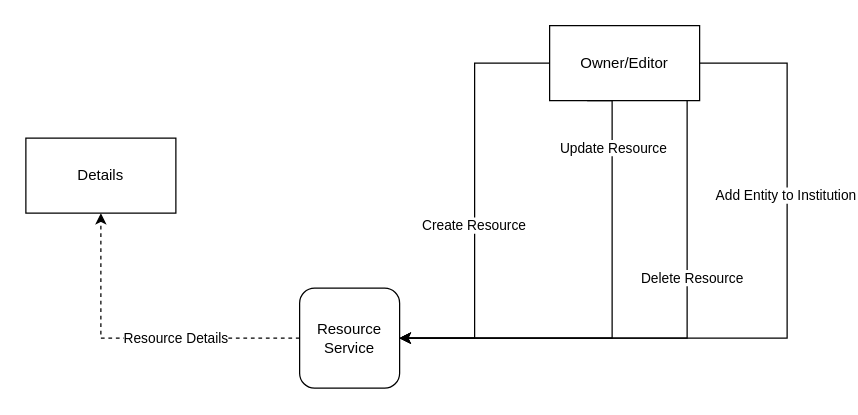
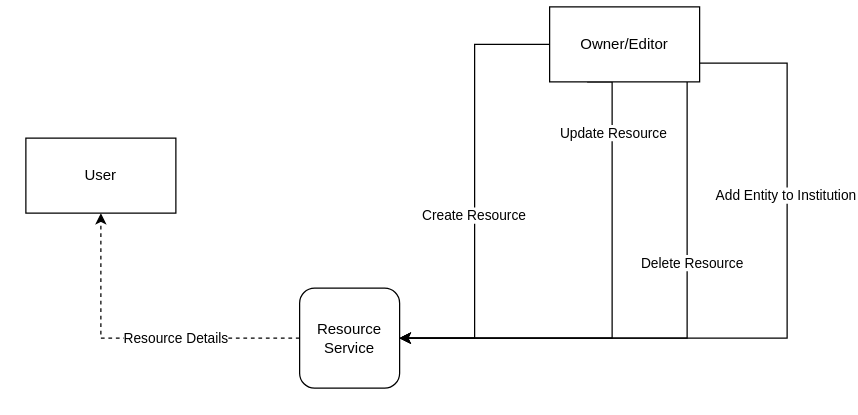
(624, 63) -> (624, 44)
(101, 176) -> (101, 176)
